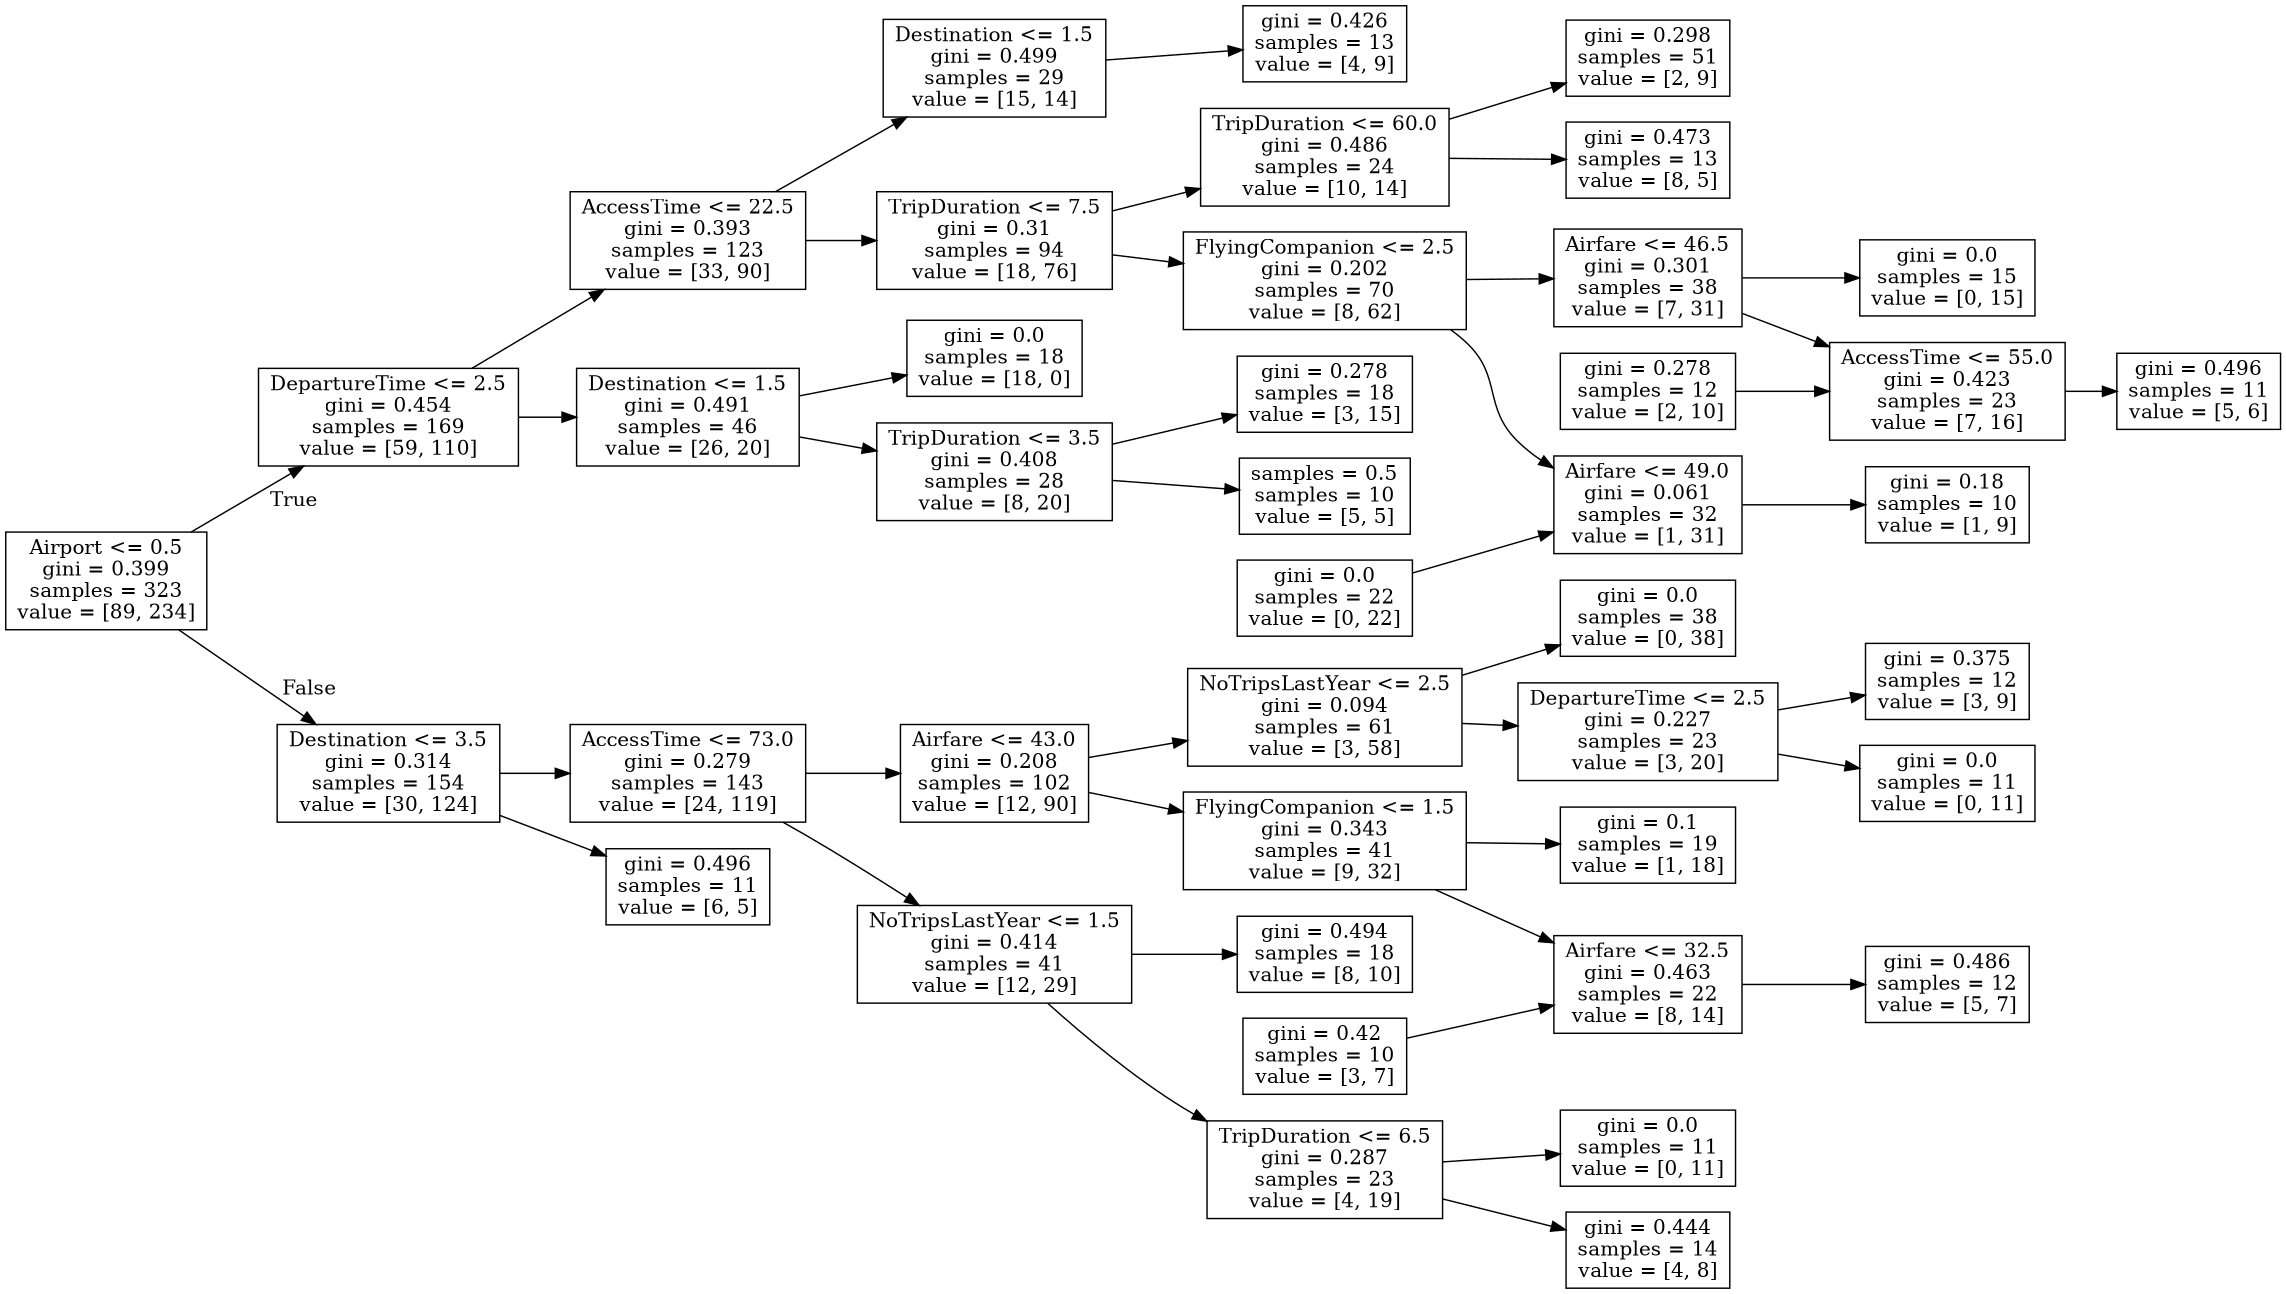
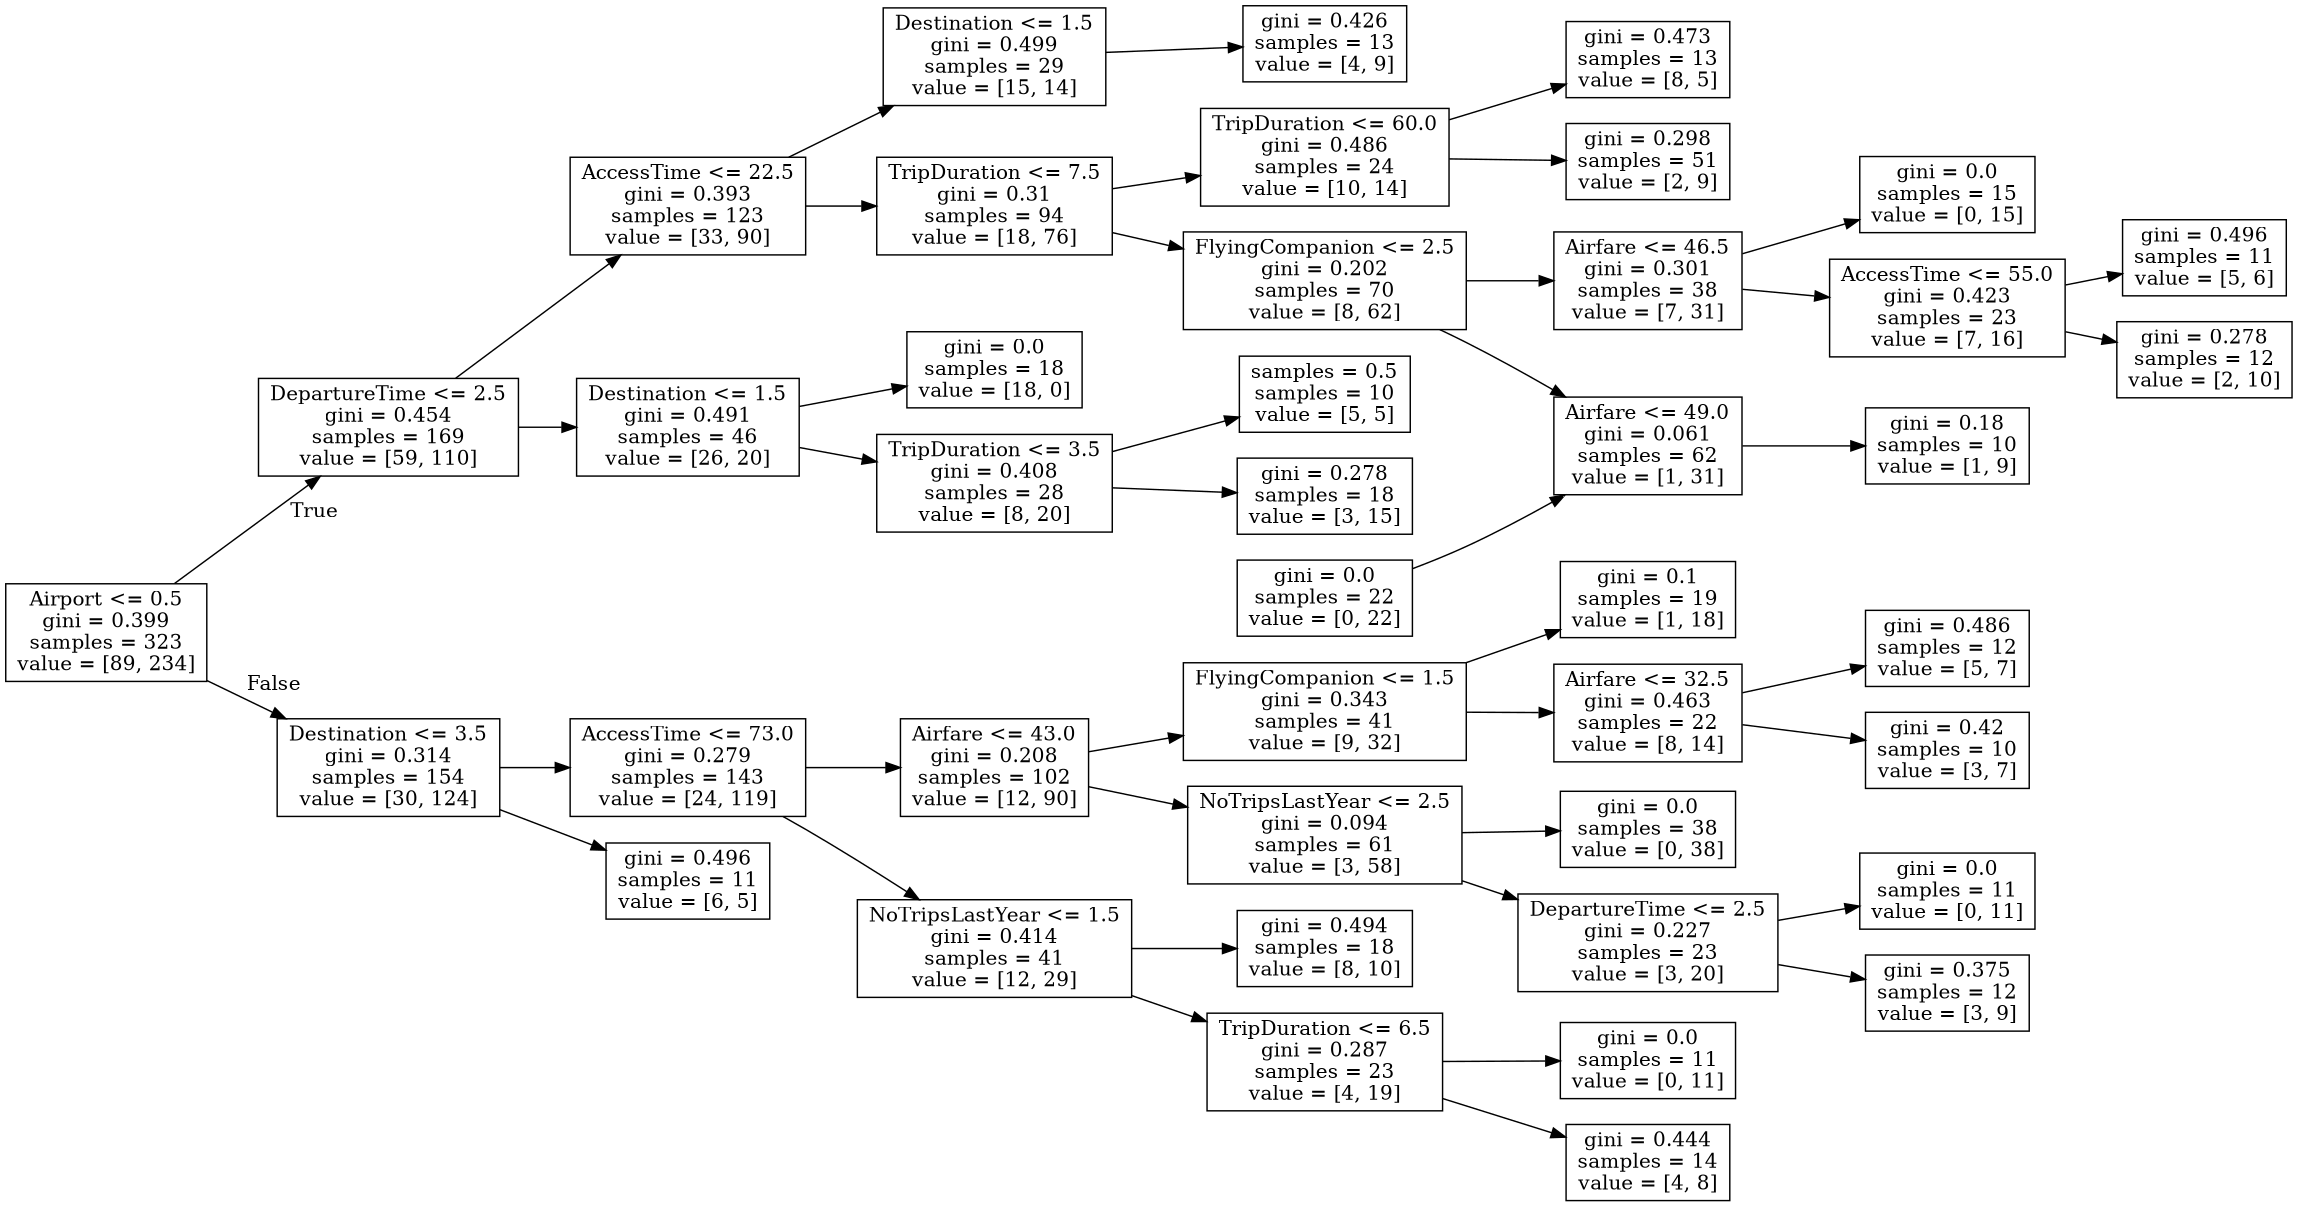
(1775, 391) -> (2084, 336)
(1648, 505) -> (1648, 446)
(1473, 1023) -> (1797, 732)
